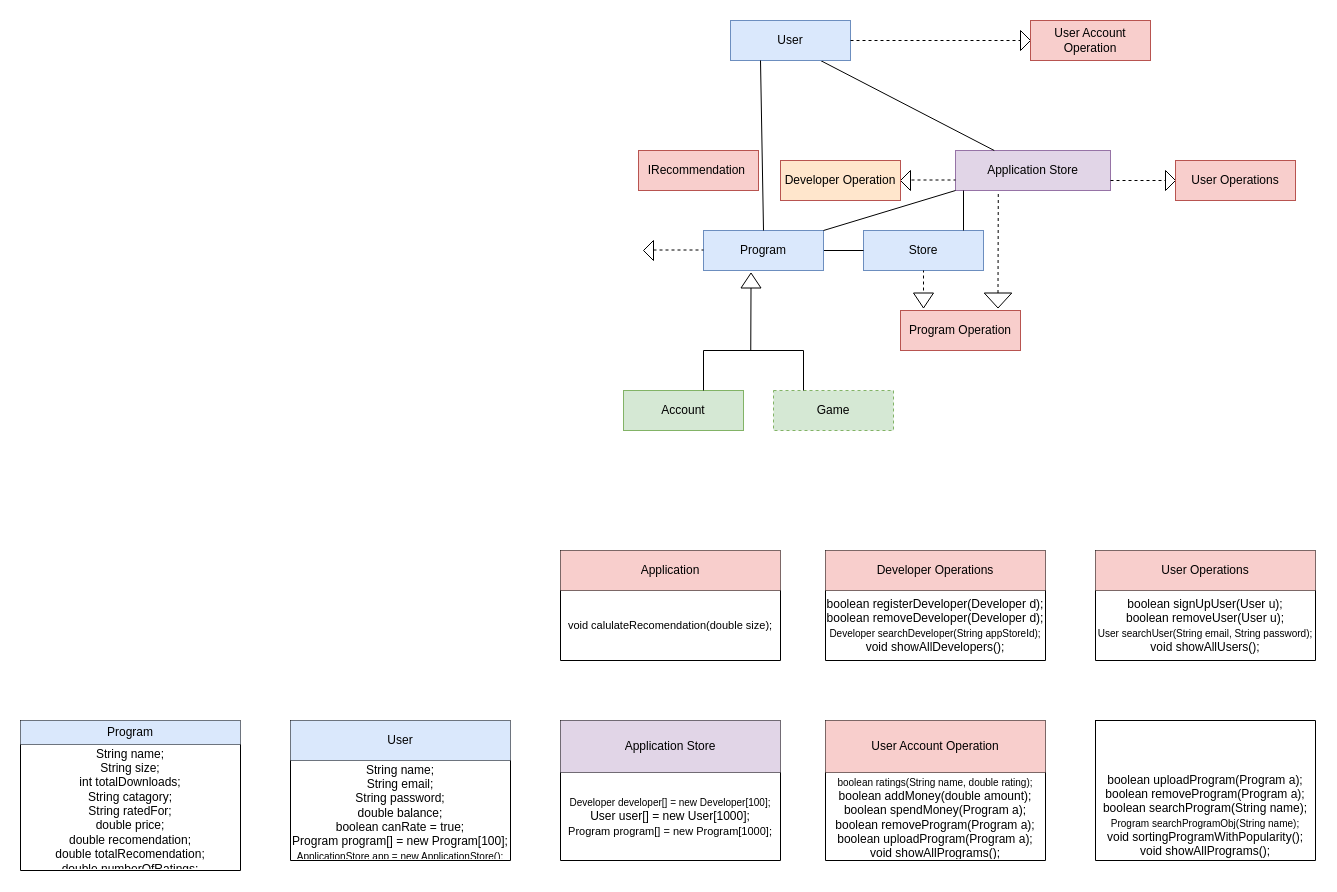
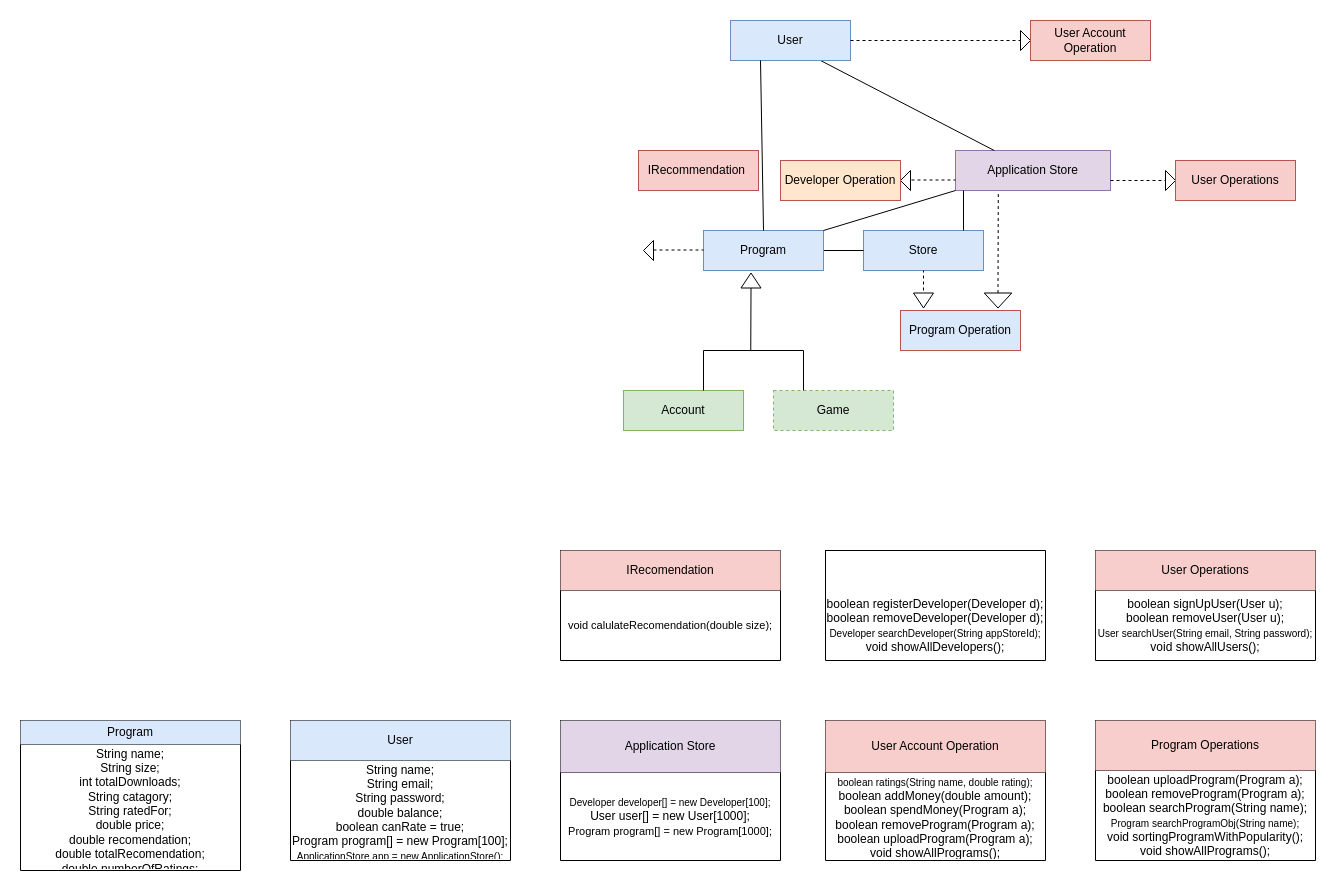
(961, 331) -> (961, 331)
(671, 571) -> (671, 571)
(936, 571) -> none
none -> (1206, 746)
